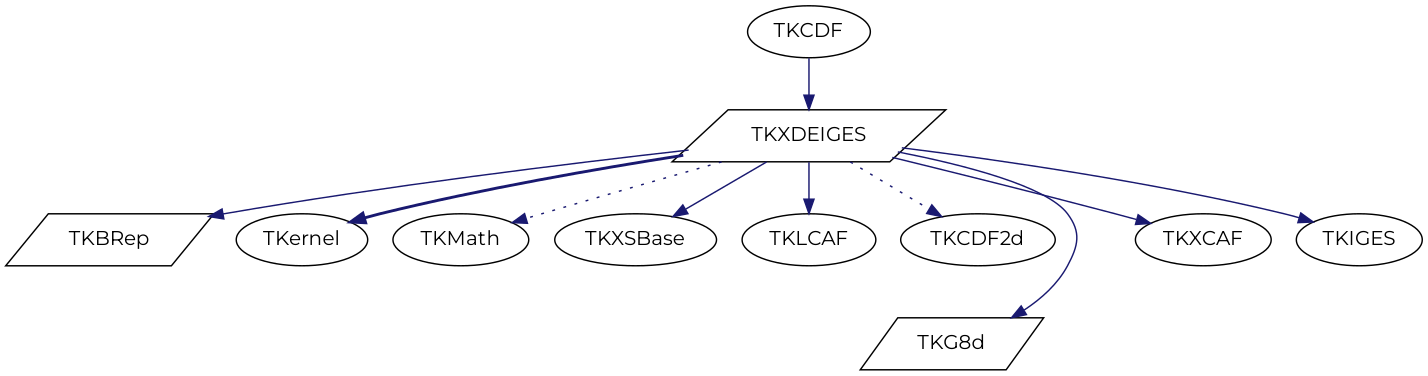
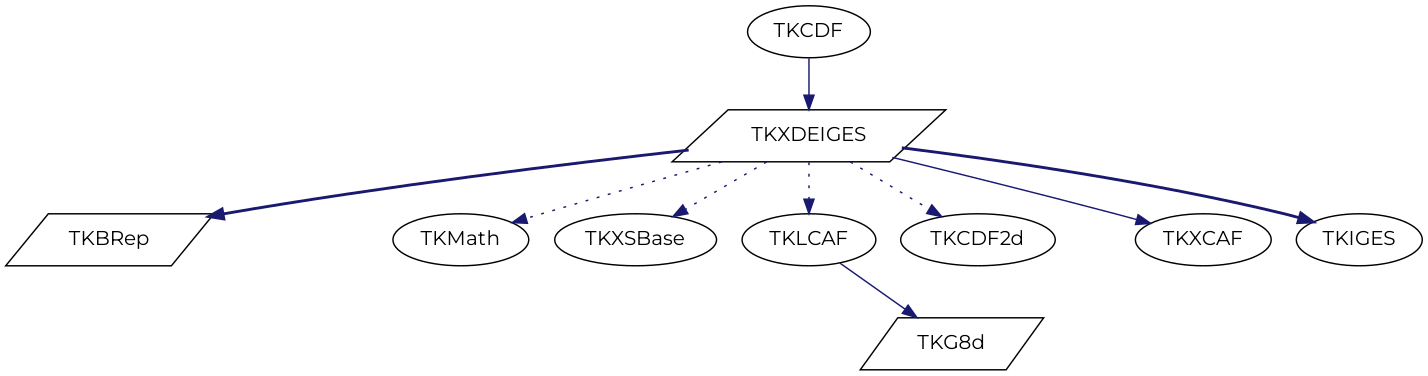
(1101, 177) -> (1101, 177)
(455, 179) -> (455, 179)
(809, 181) -> (809, 181)
(726, 186) -> (726, 186)
(1066, 212) -> (872, 286)
(302, 240) -> none
